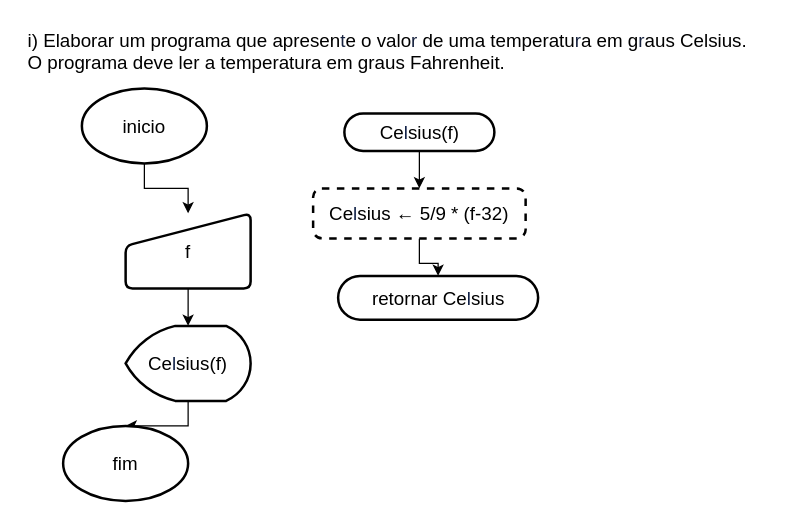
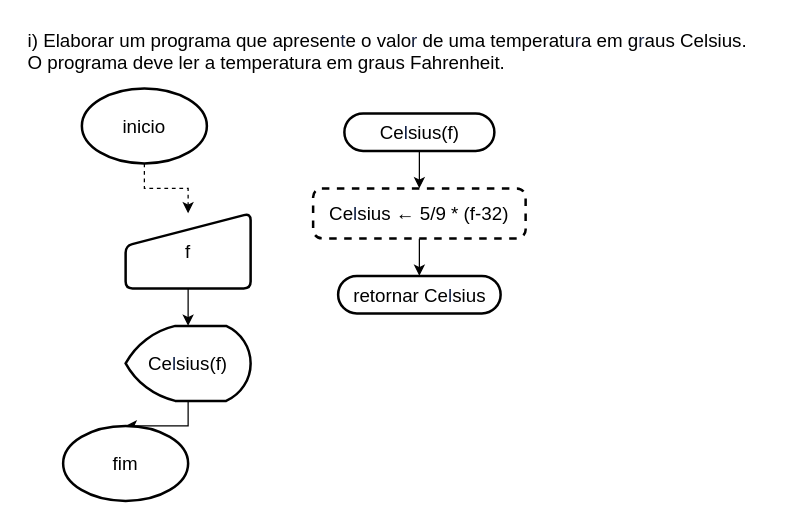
(162, 188) -> (162, 188)
(438, 298) -> (419, 294)
